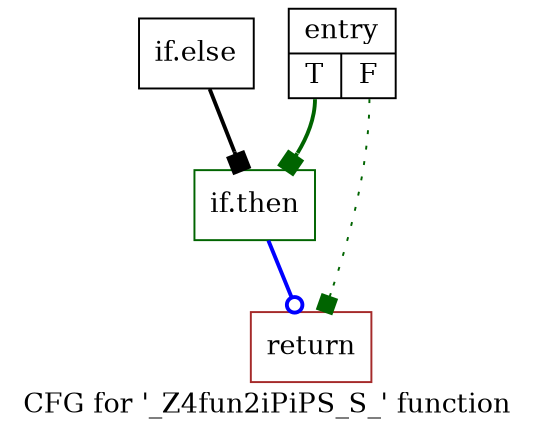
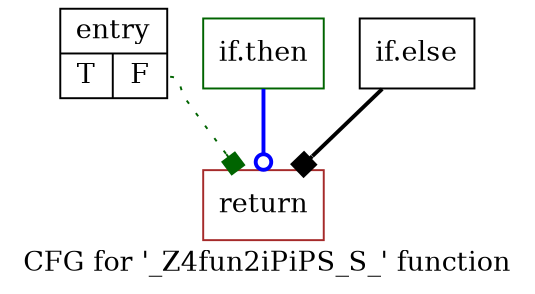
(222, 120) -> (347, 123)
(310, 127) -> none
